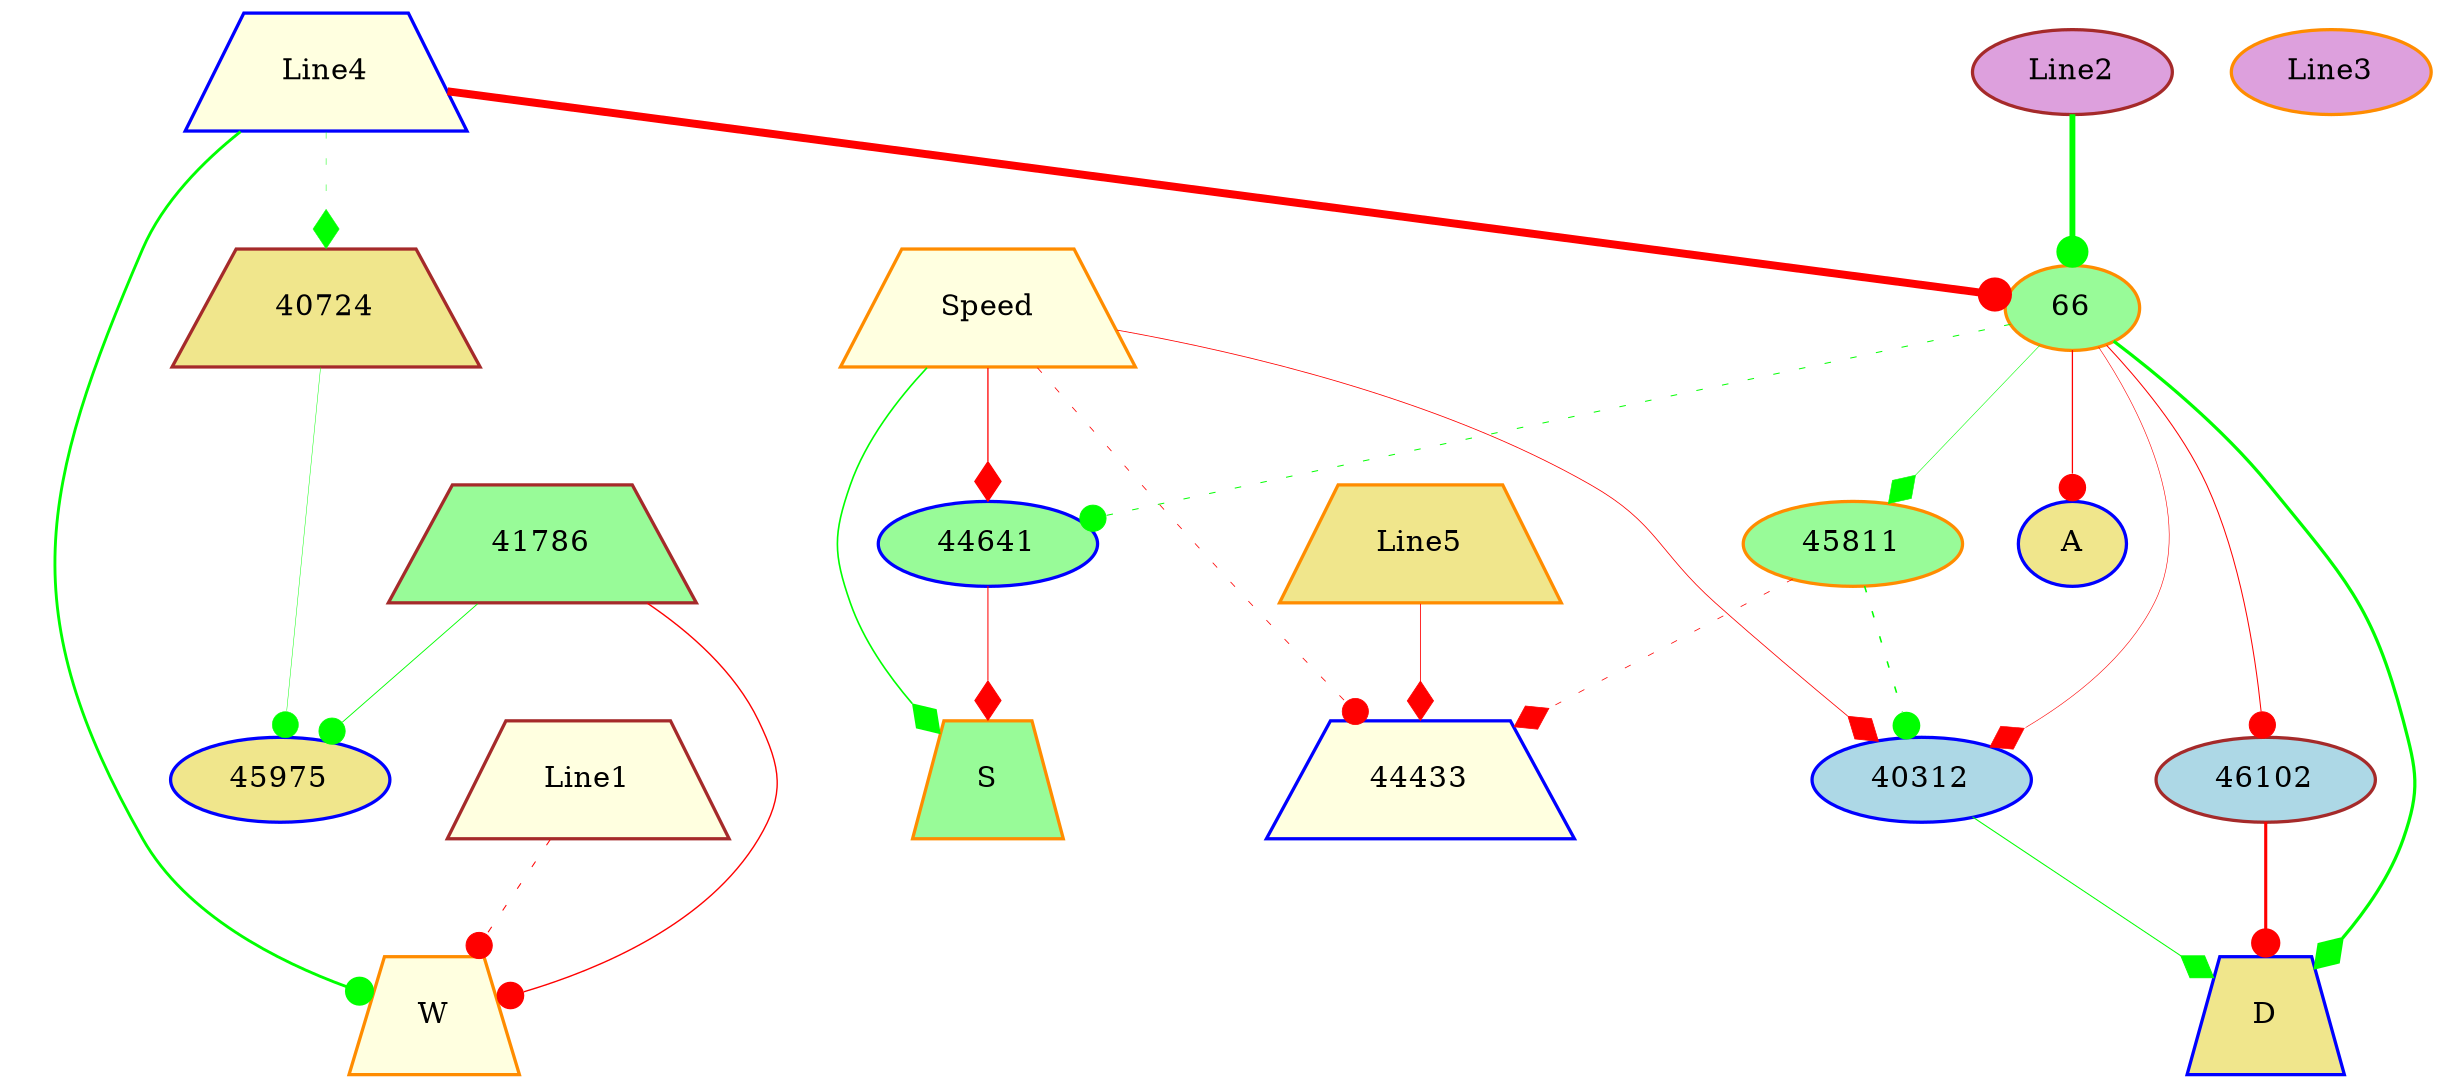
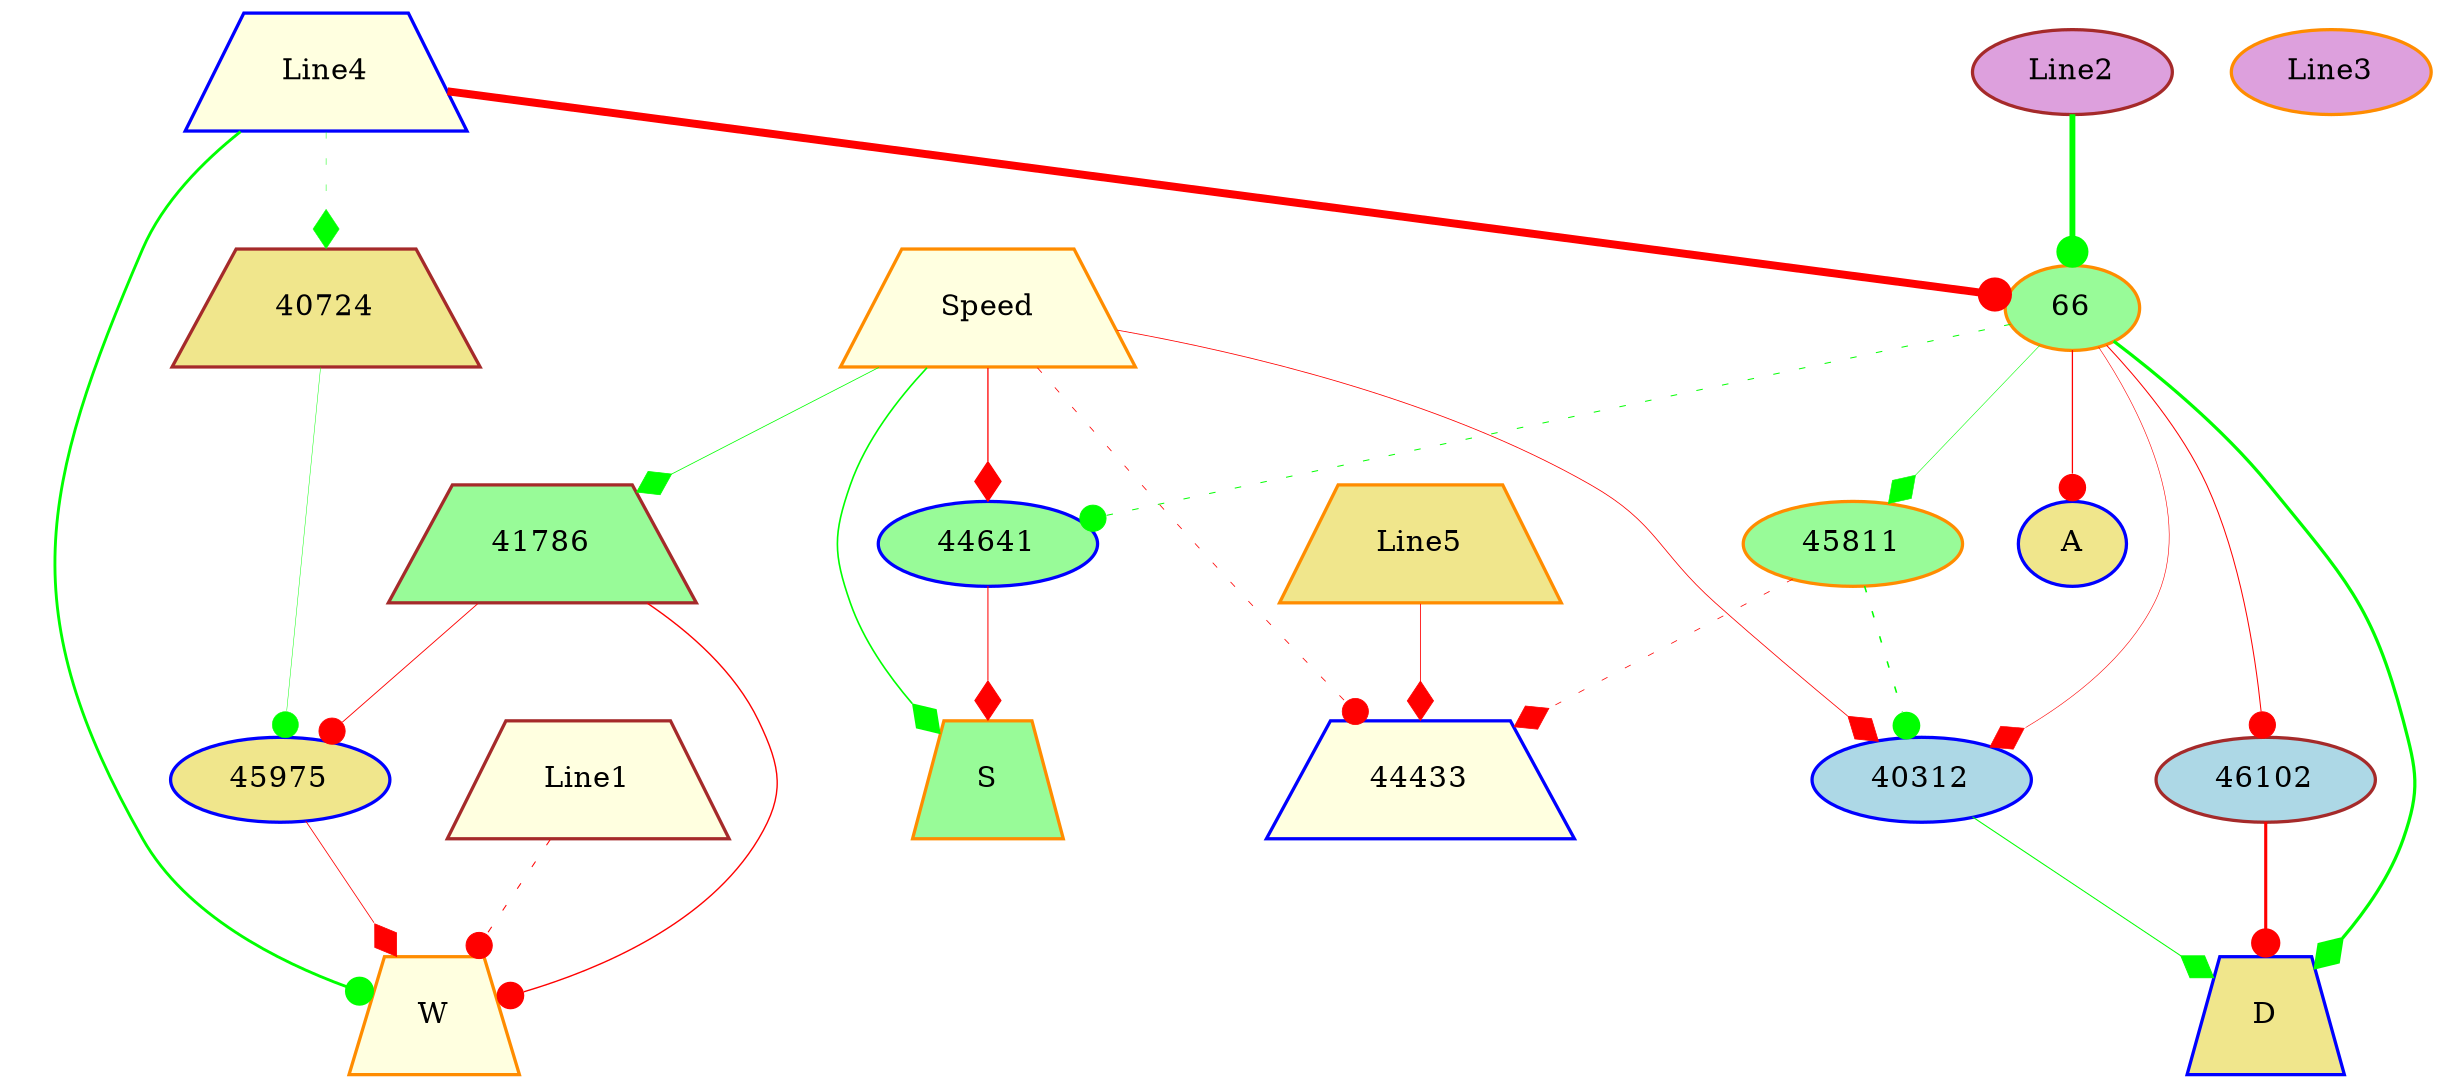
none -> (775, 421)
(410, 663) -> (410, 663)
none -> (340, 872)
